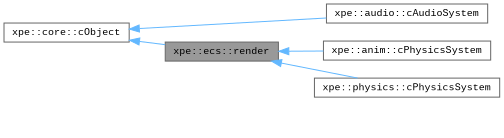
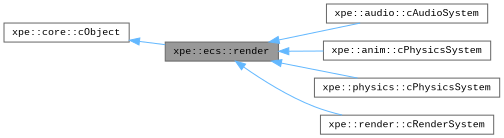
(233, 23) -> (320, 31)
none -> (407, 125)
